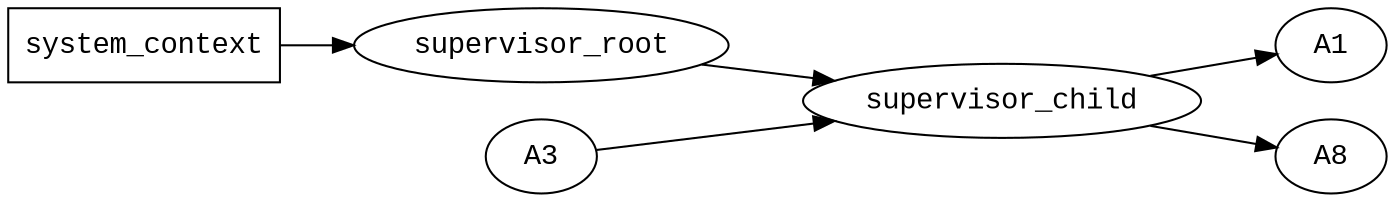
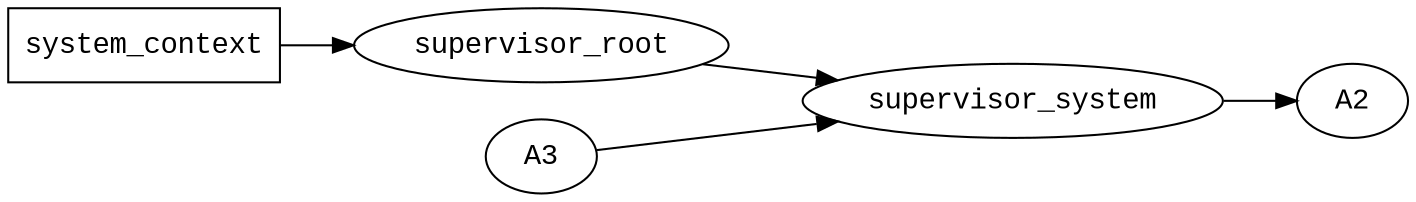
(1331, 45) -> none
(1002, 101) -> (1013, 101)
(1331, 156) -> (1352, 101)
